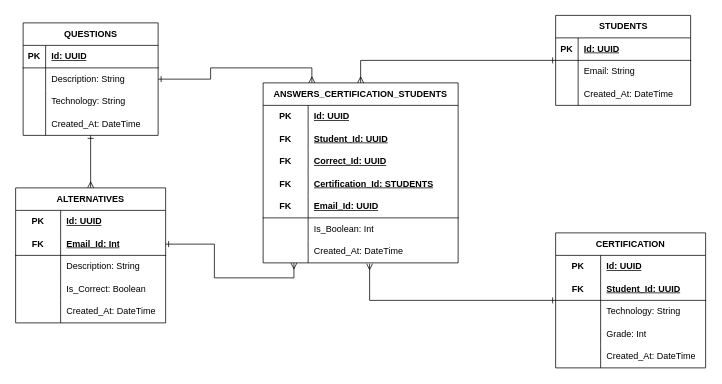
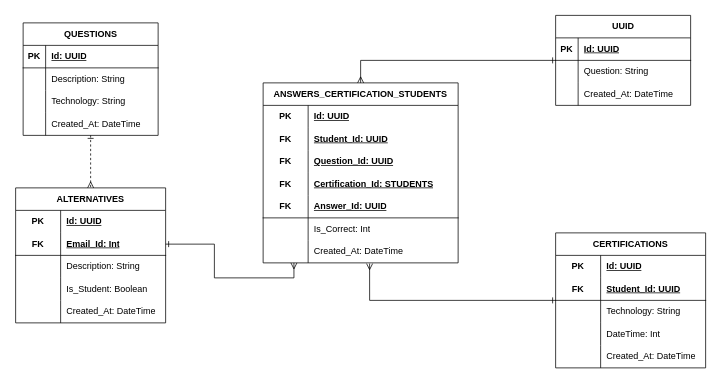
(623, 27) -> (623, 27)
(237, 68) -> none
(611, 72) -> (620, 72)
(90, 162) -> (90, 162)
(352, 162) -> (353, 162)
(344, 207) -> (349, 207)
(348, 229) -> (349, 229)
(630, 244) -> (630, 244)
(111, 289) -> (111, 289)
(629, 334) -> (636, 334)
